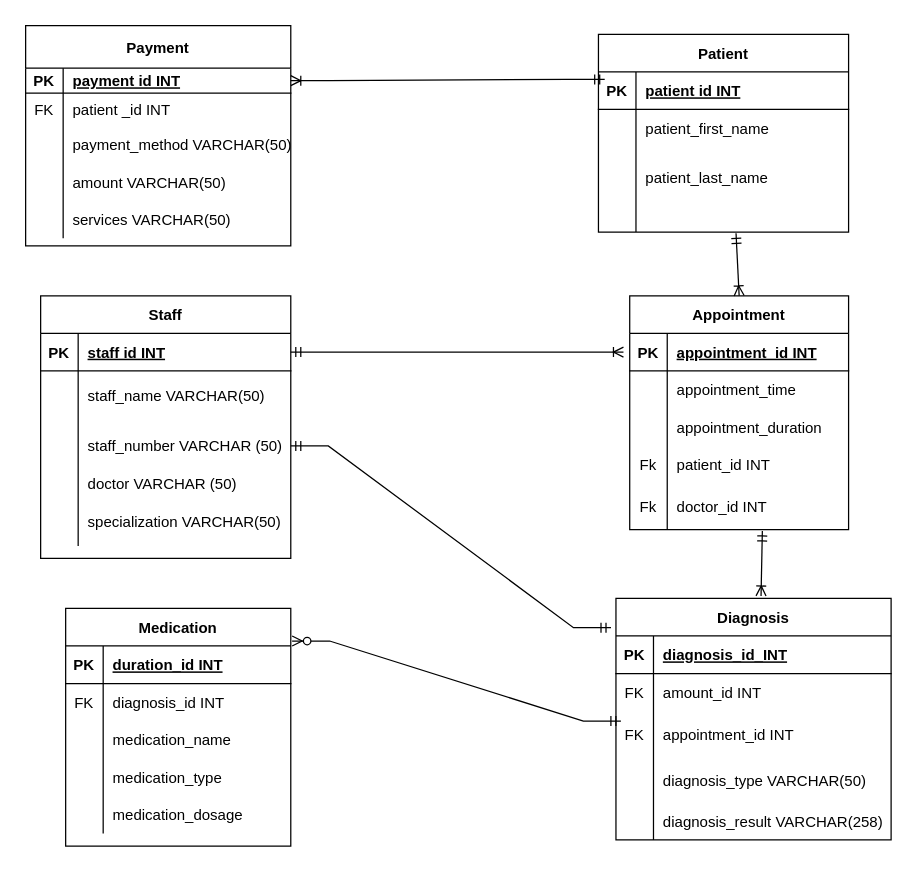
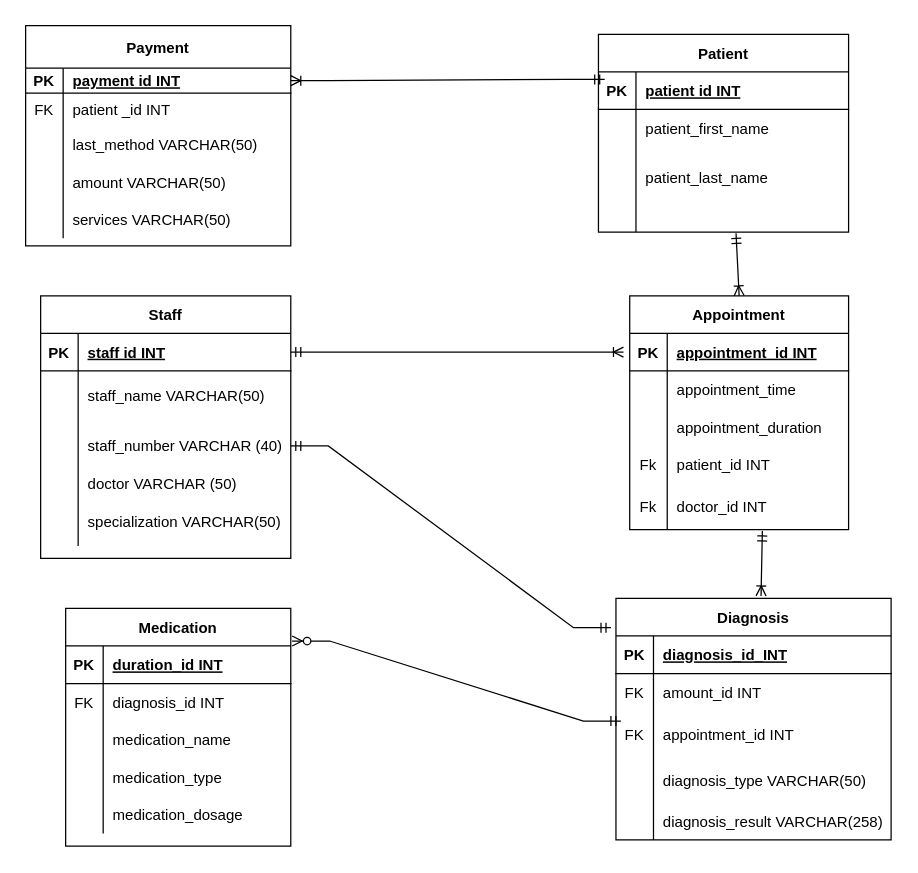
(180, 145) -> (165, 145)
(189, 446) -> (189, 446)
